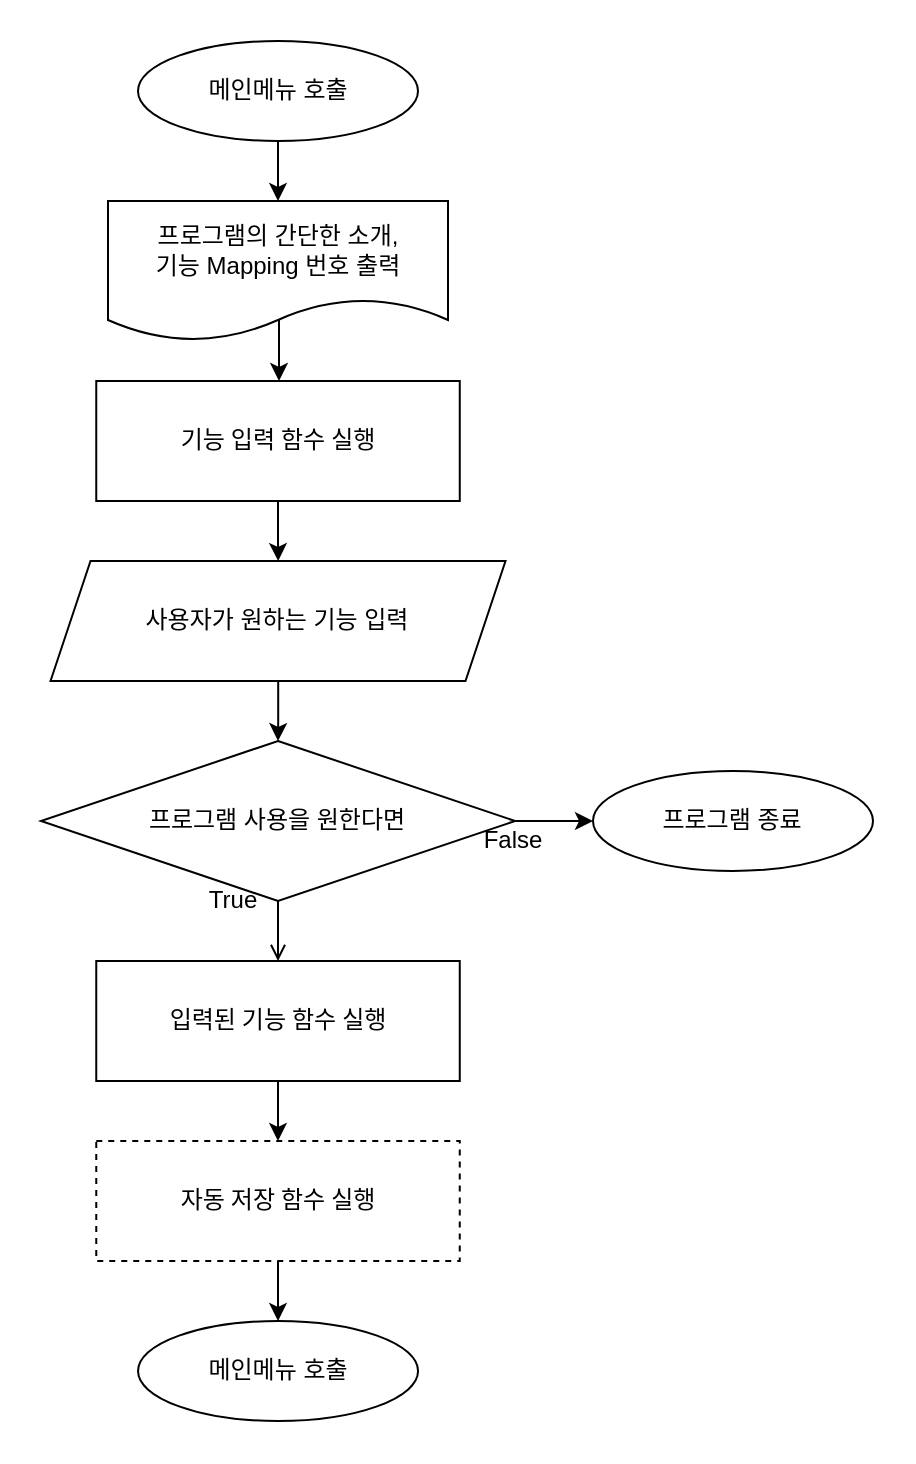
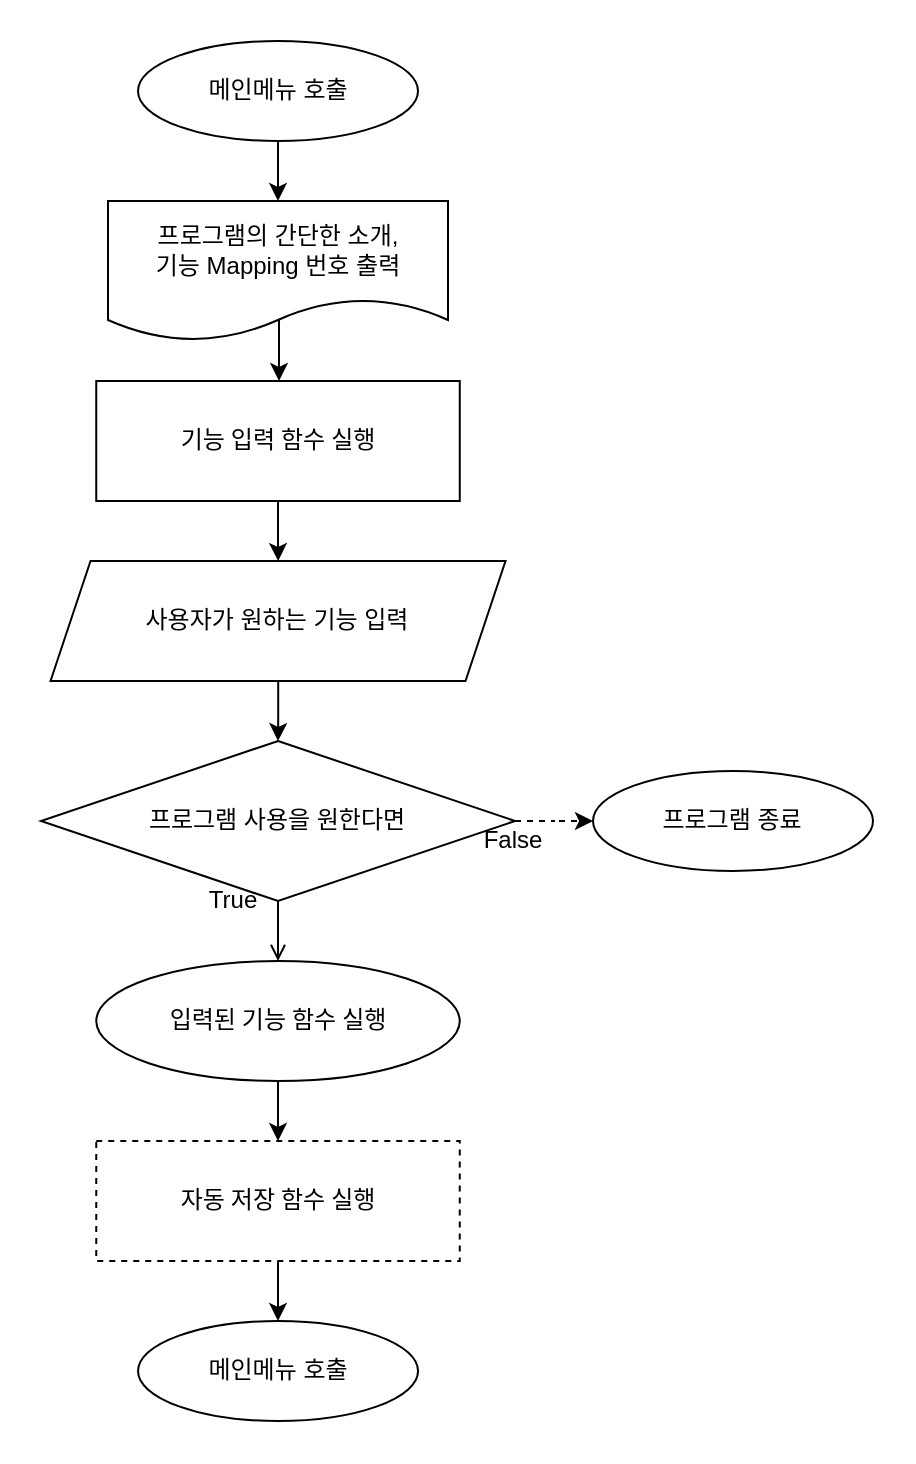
(551, 821) -> (551, 821)
(278, 1021) -> (278, 1021)
